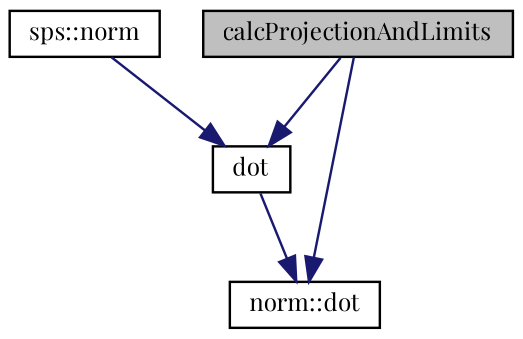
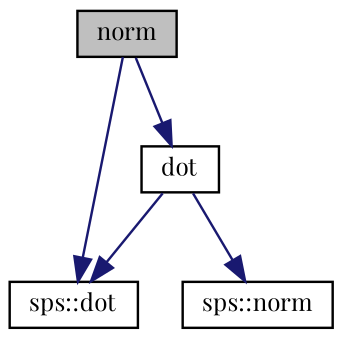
(358, 34) -> (127, 34)
(158, 94) -> (213, 227)
(305, 305) -> (74, 305)
